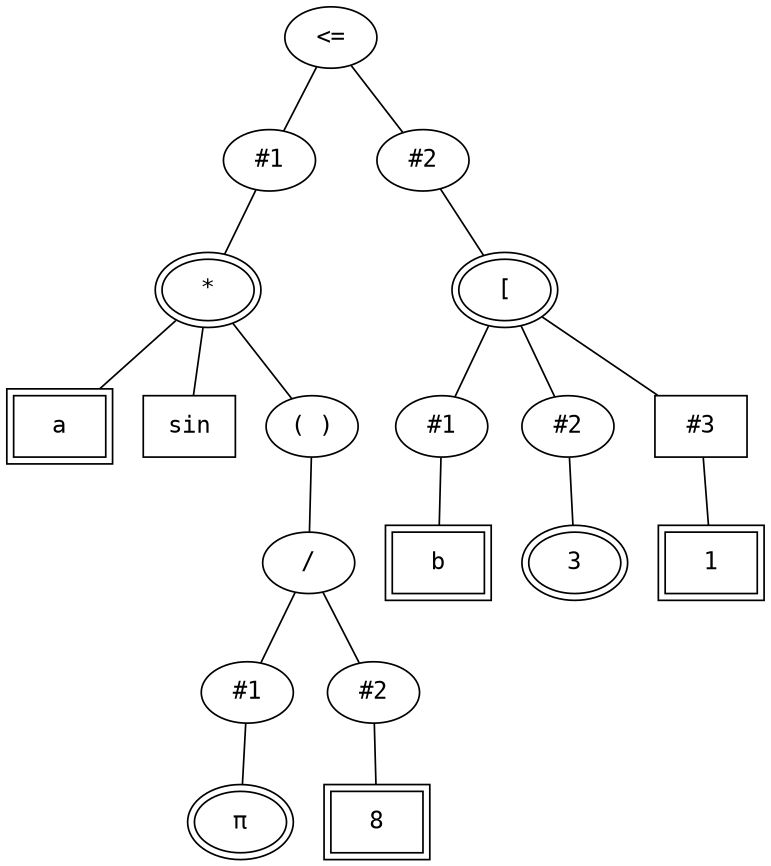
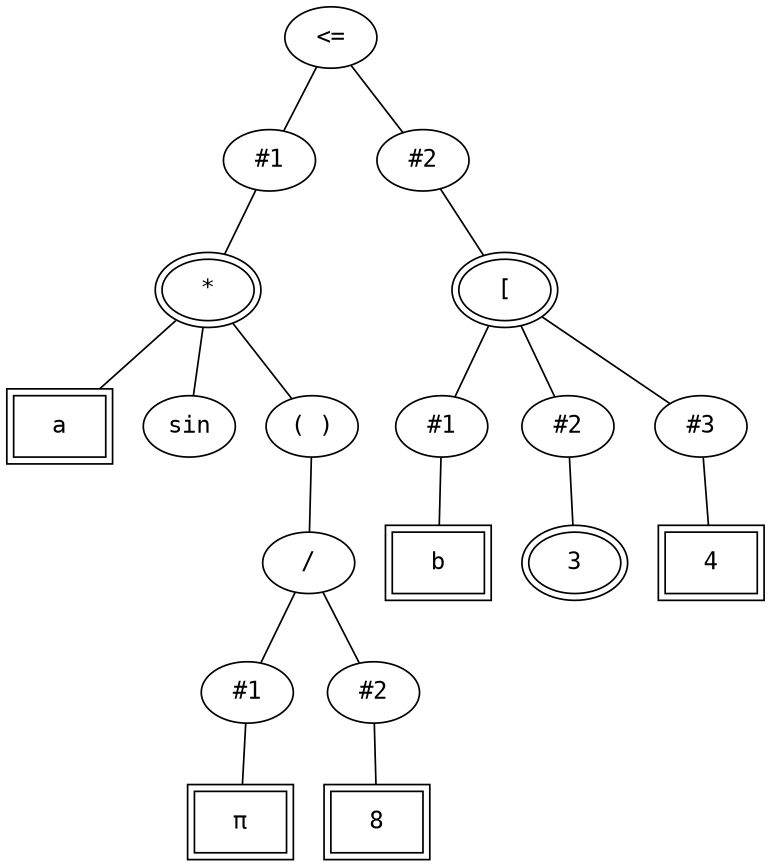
(189, 426) -> (189, 426)
(701, 426) -> (701, 426)
(711, 563) -> (711, 563)
(240, 822) -> (240, 822)
